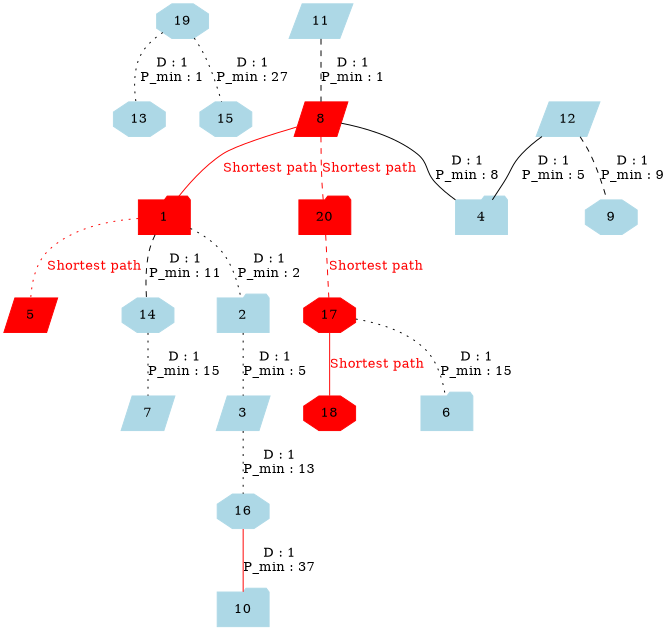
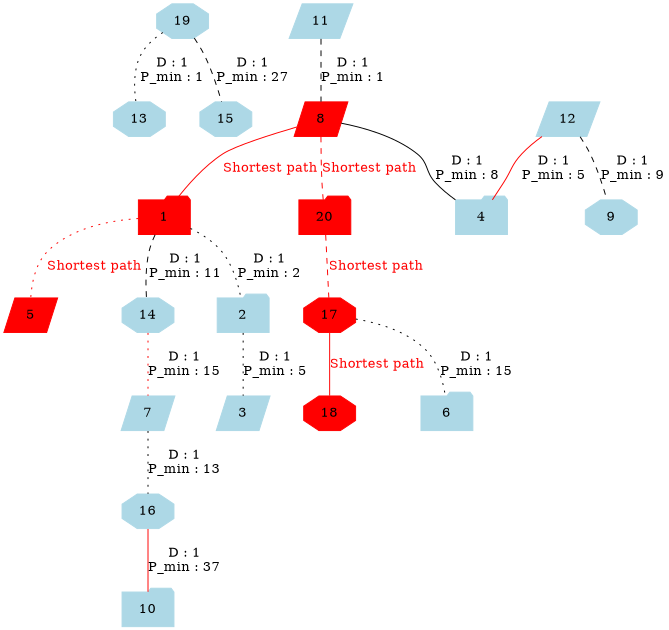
(210, 69) -> (210, 69)
(513, 165) -> (513, 165)
(148, 364) -> (148, 364)
(243, 462) -> (148, 462)
